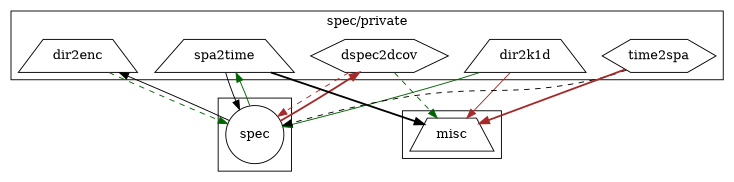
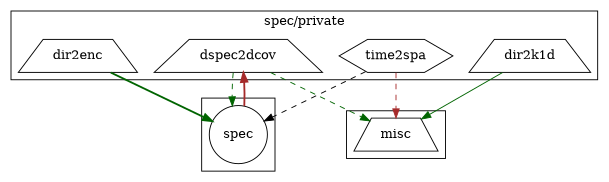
(225, 56) -> none
(380, 56) -> (238, 56)
(428, 88) -> none
(314, 94) -> (232, 85)
(557, 95) -> (396, 91)
(164, 97) -> (157, 95)
(487, 97) -> (466, 94)
(179, 98) -> none
